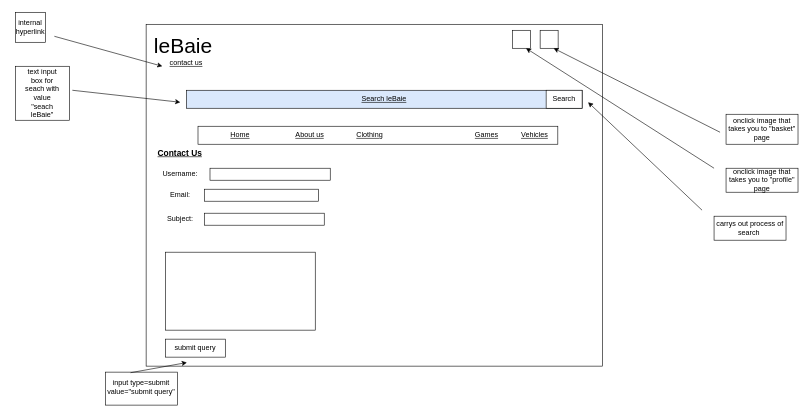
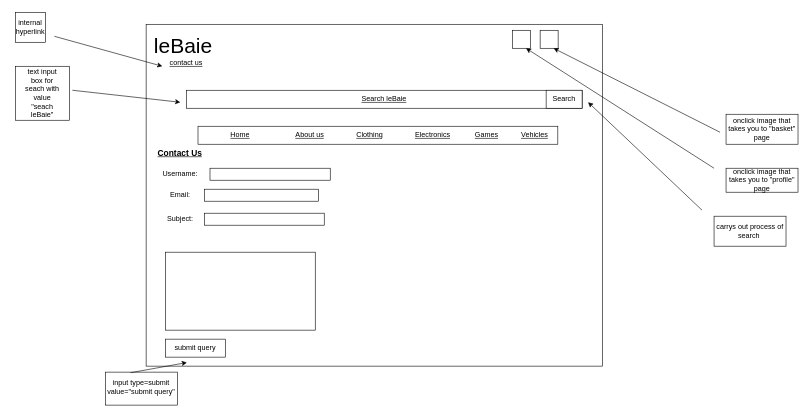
(384, 99) -> (384, 99)
none -> (433, 135)
(750, 228) -> (750, 231)
